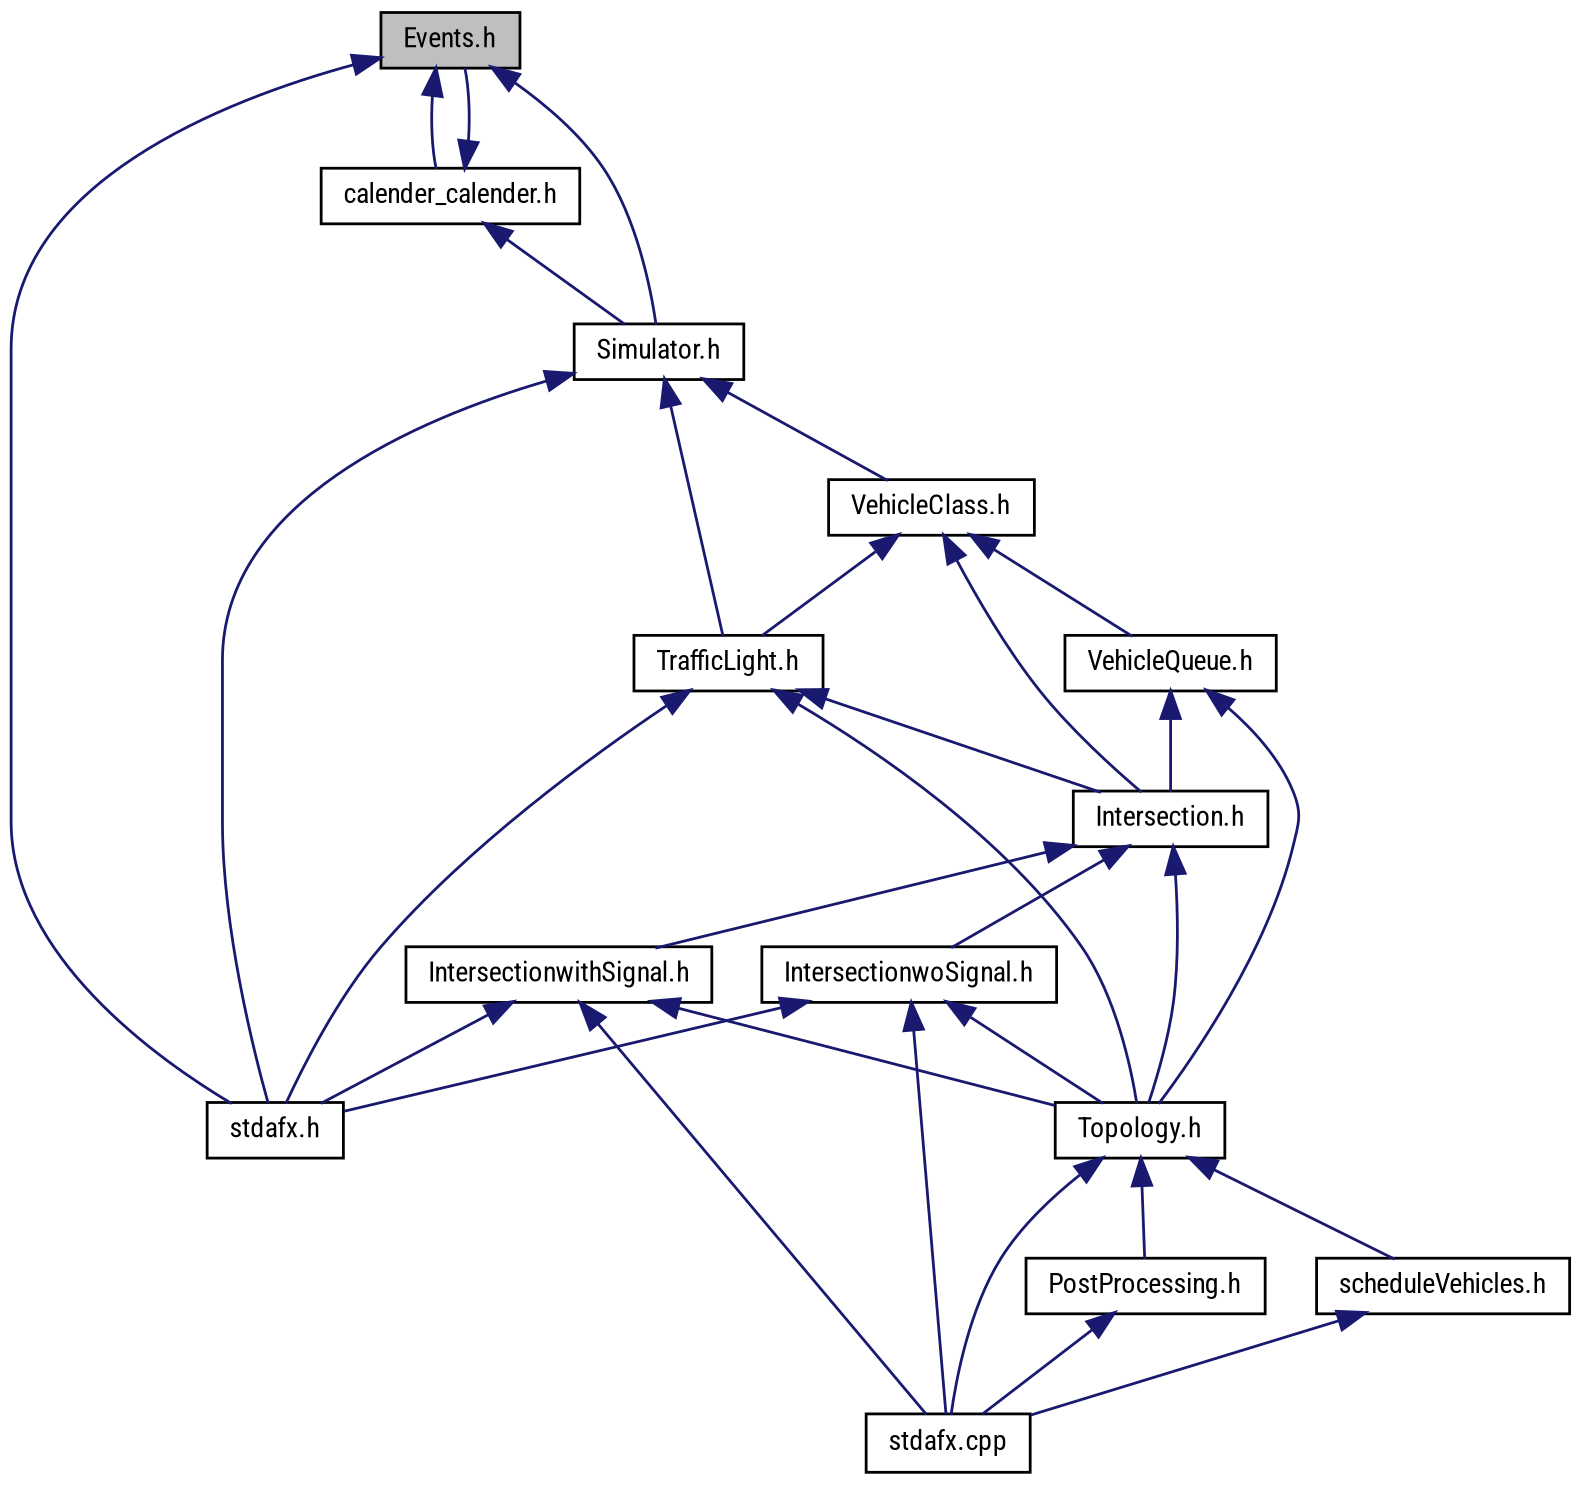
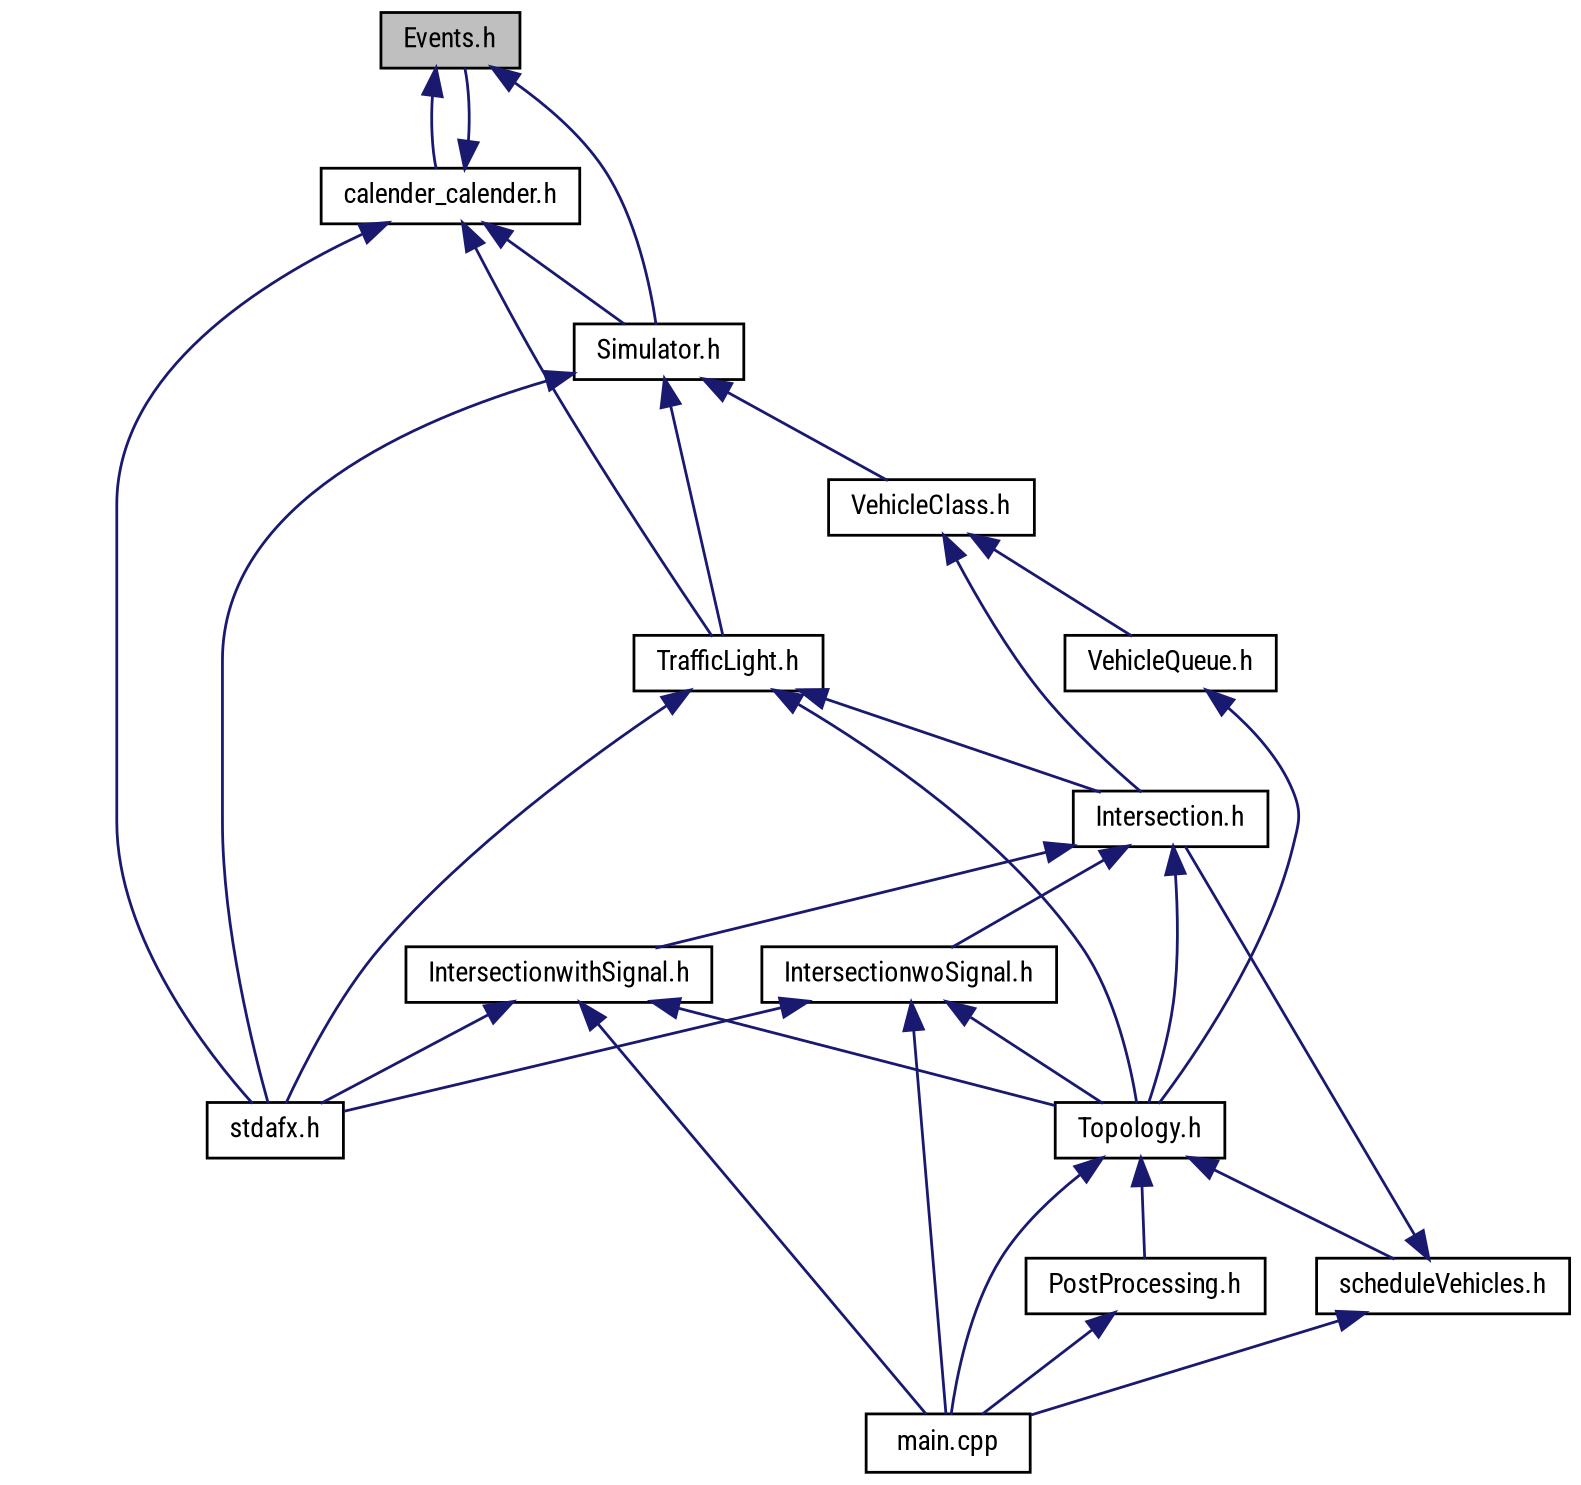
(11, 534) -> (117, 631)
(819, 594) -> (588, 446)
(1171, 756) -> (1300, 1041)
(948, 1443) -> (948, 1443)
